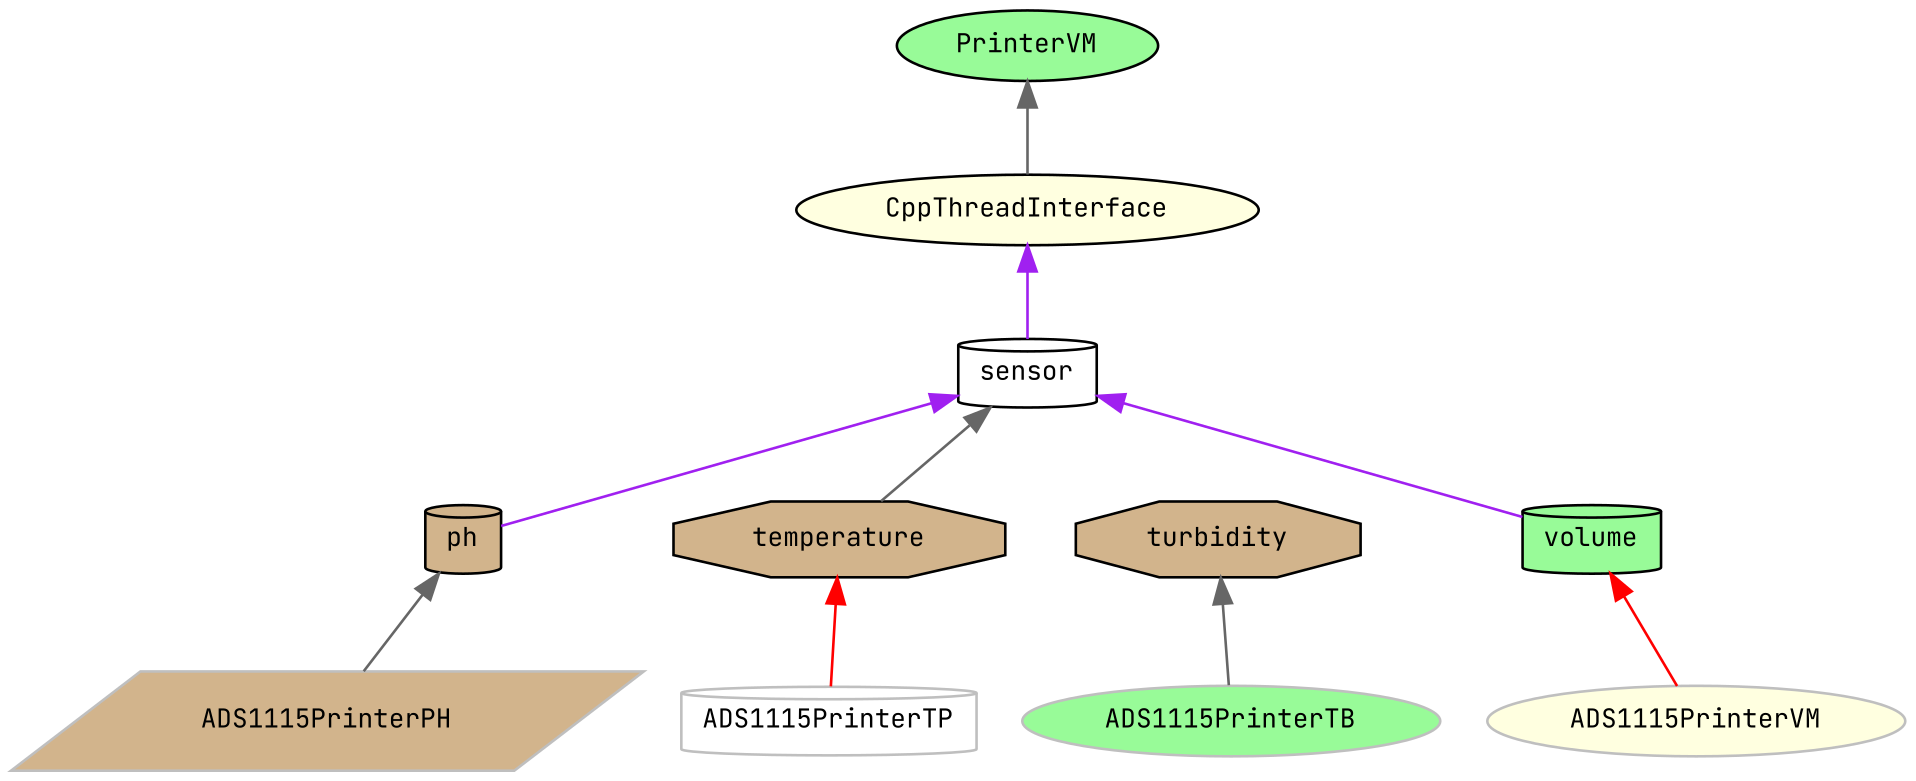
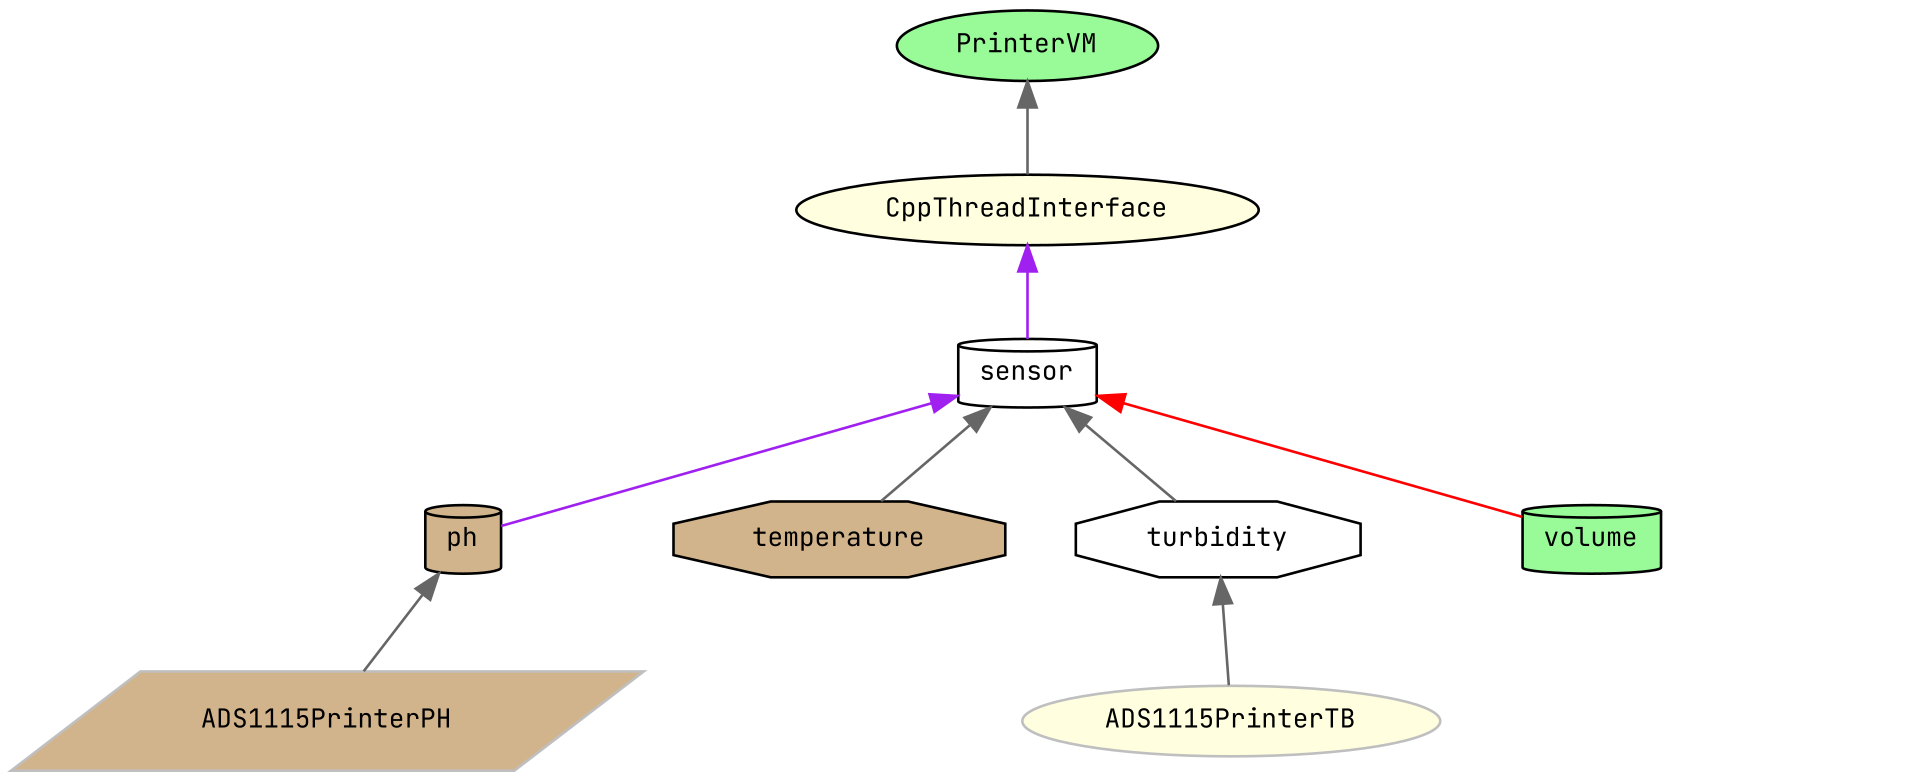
(1323, 460) -> (1323, 460)
none -> (1131, 463)
(1218, 539) -> (1218, 539)
(829, 721) -> none
(1231, 721) -> (1231, 721)
(1696, 721) -> none
